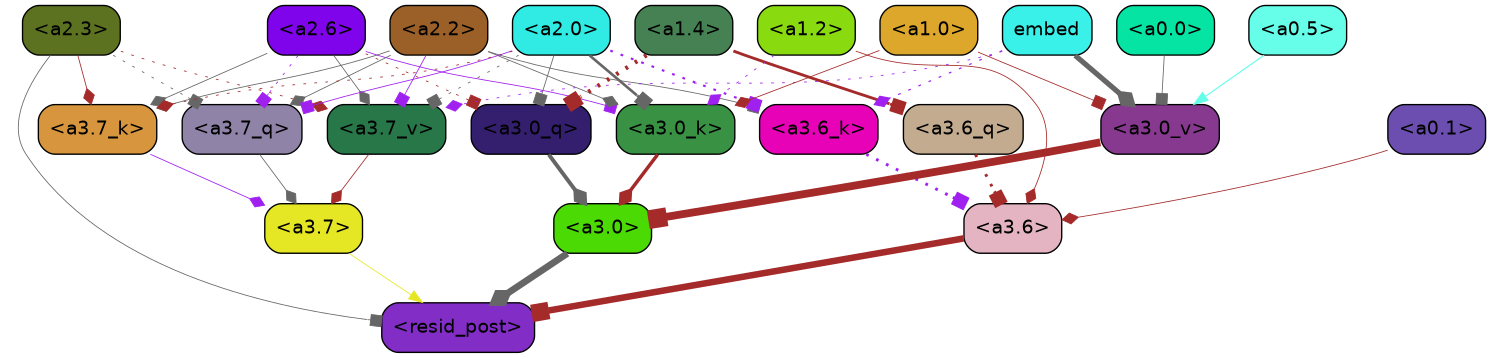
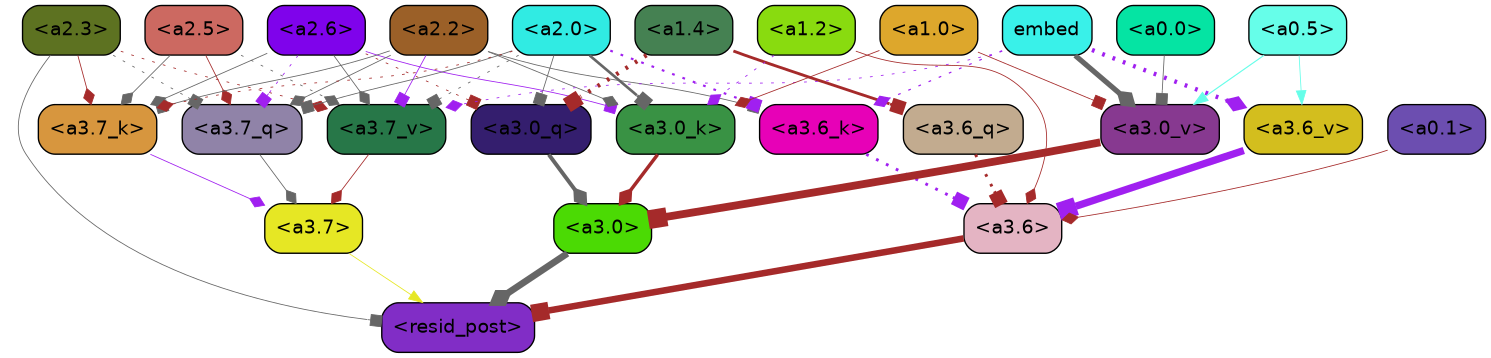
none -> (194, 30)
(297, 76) -> (303, 75)
(394, 84) -> (394, 84)
none -> (1303, 129)
